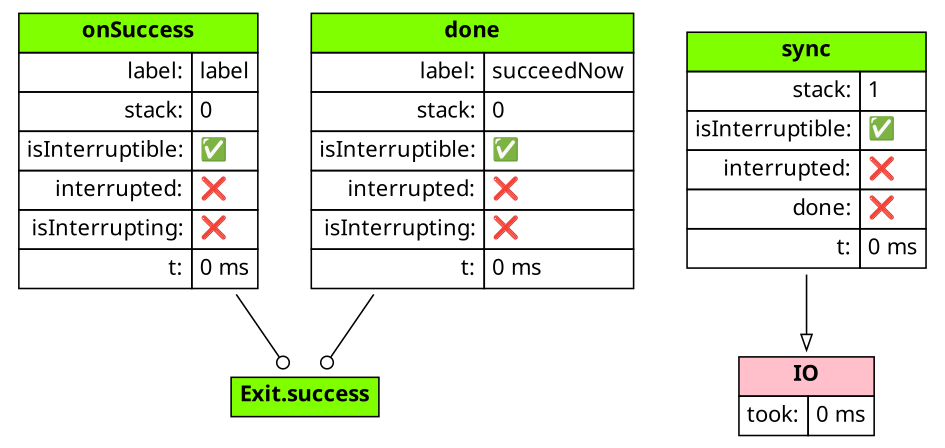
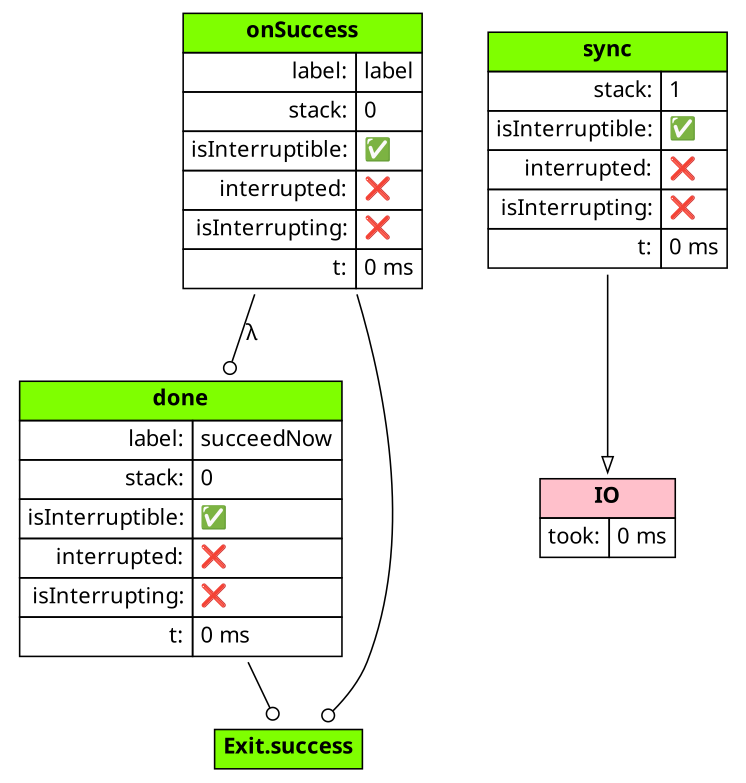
(822, 208) -> (577, 208)
none -> (243, 328)
